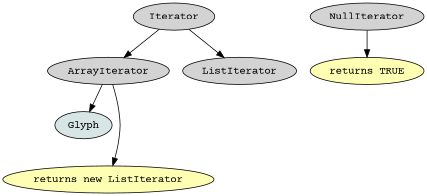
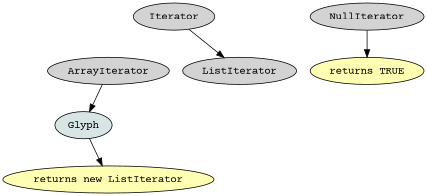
(145, 41) -> none
(120, 121) -> (94, 149)
